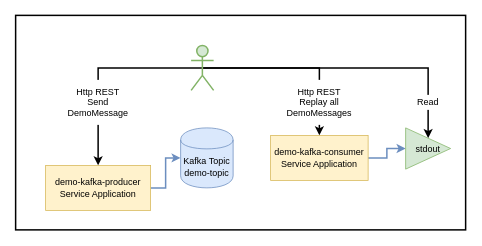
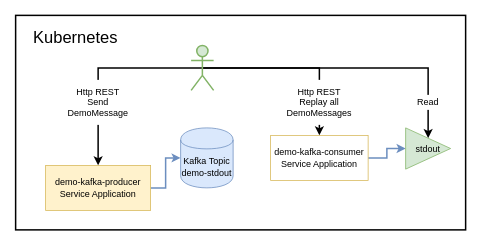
none -> (75, 38)
(319, 158) -> (319, 158)
(207, 167) -> (207, 167)
